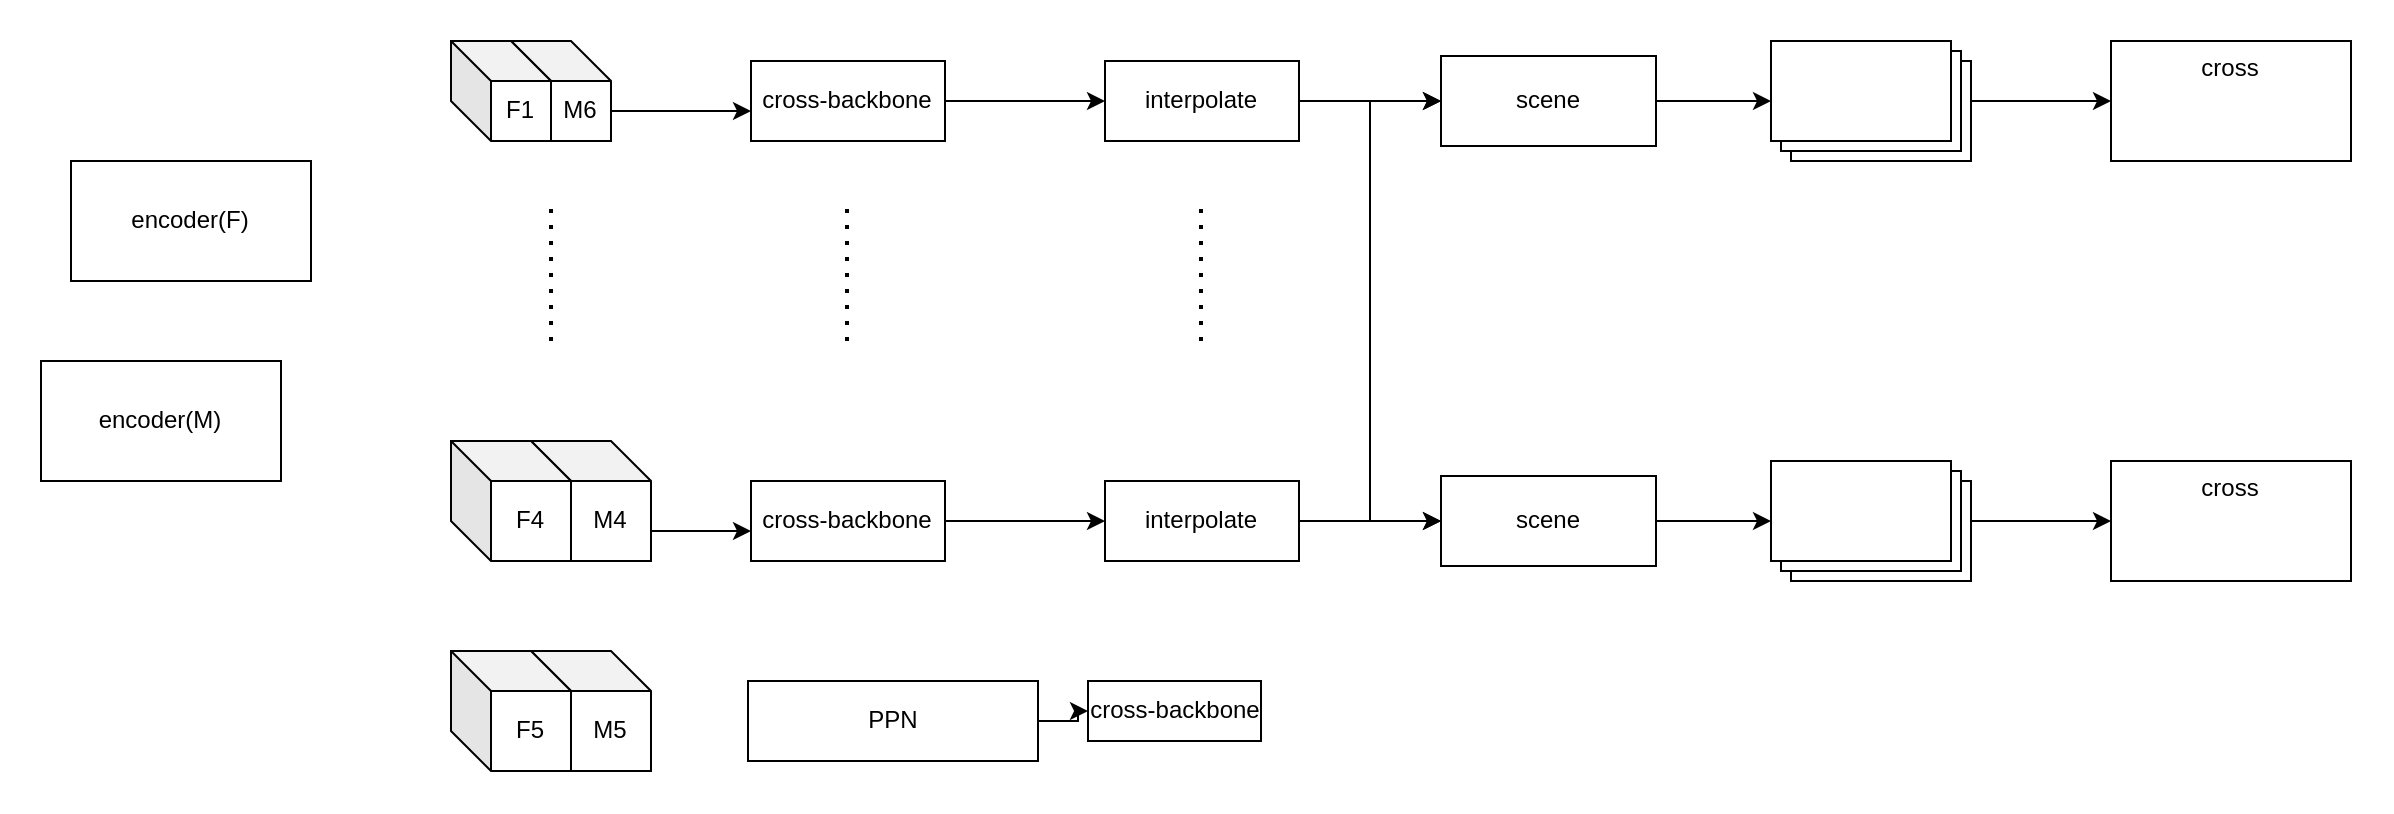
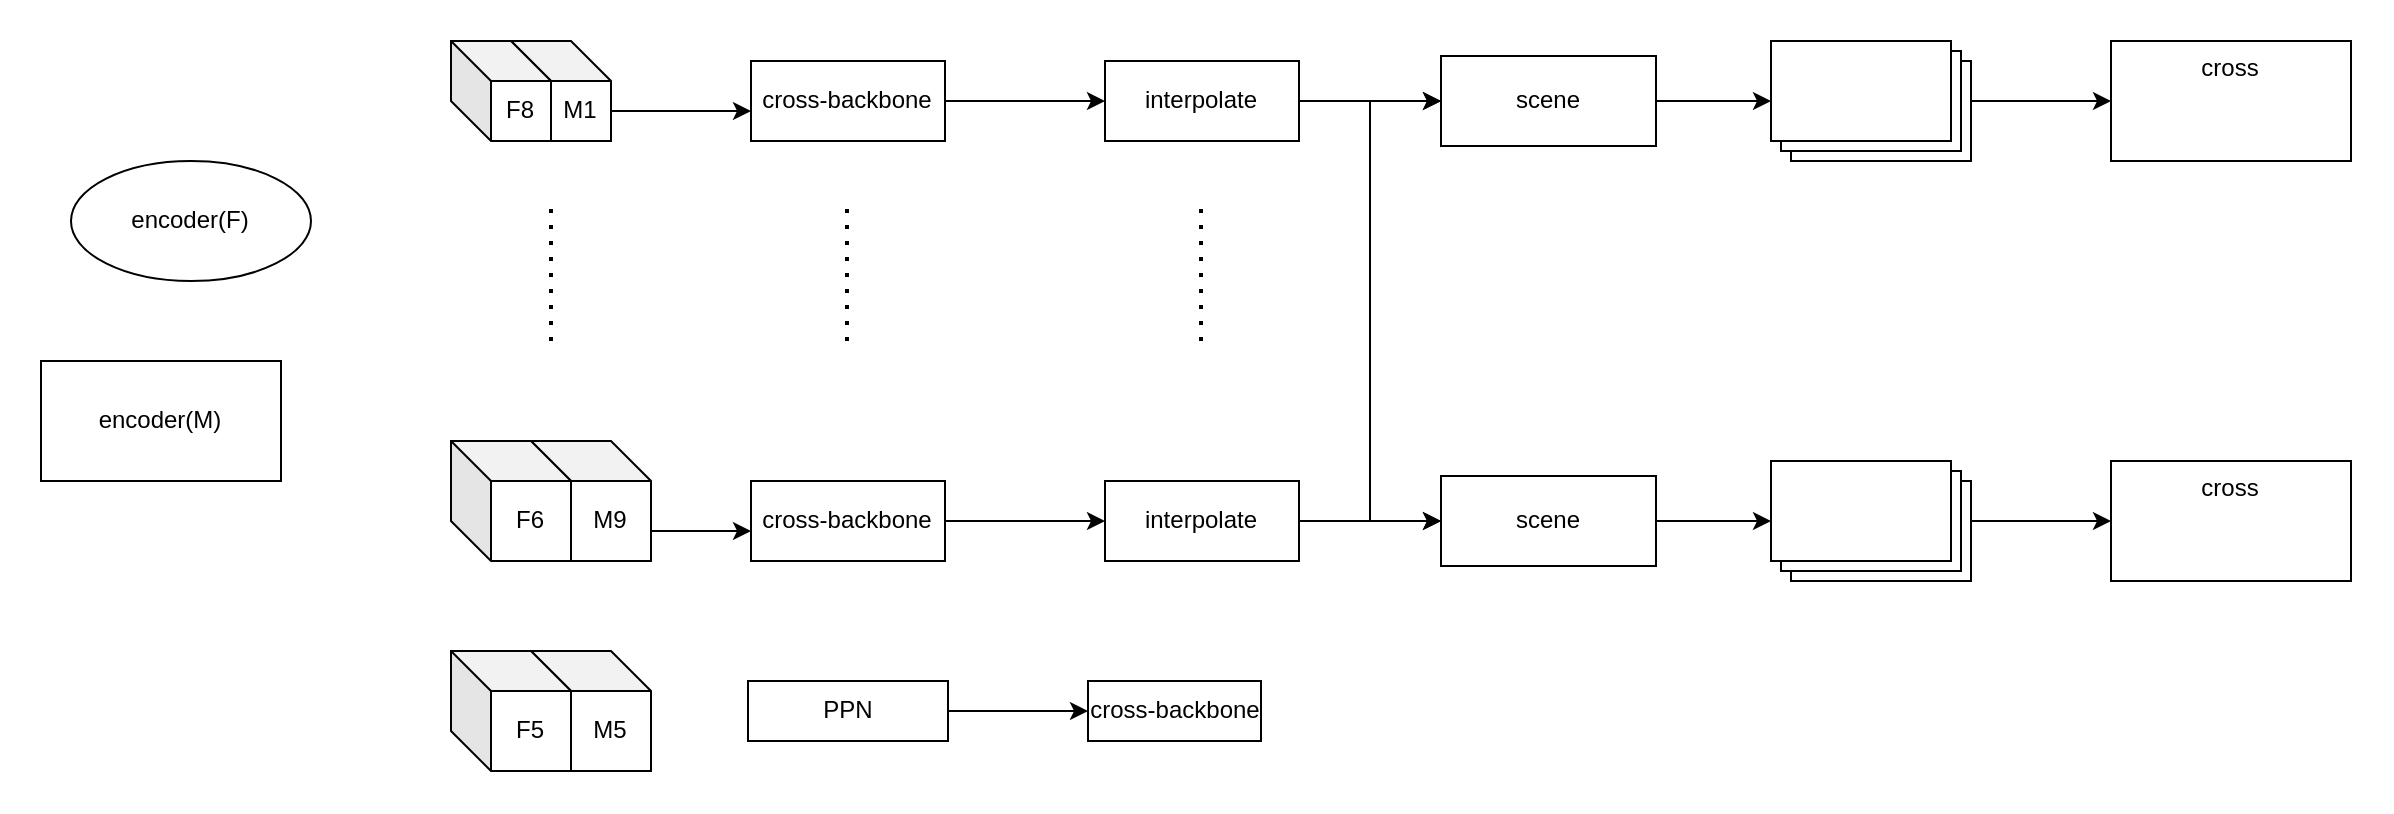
(521, 111) -> (521, 111)
(581, 111) -> (581, 111)
(191, 221) -> (191, 221)
(531, 521) -> (531, 521)
(611, 521) -> (611, 521)
(893, 721) -> (848, 711)
